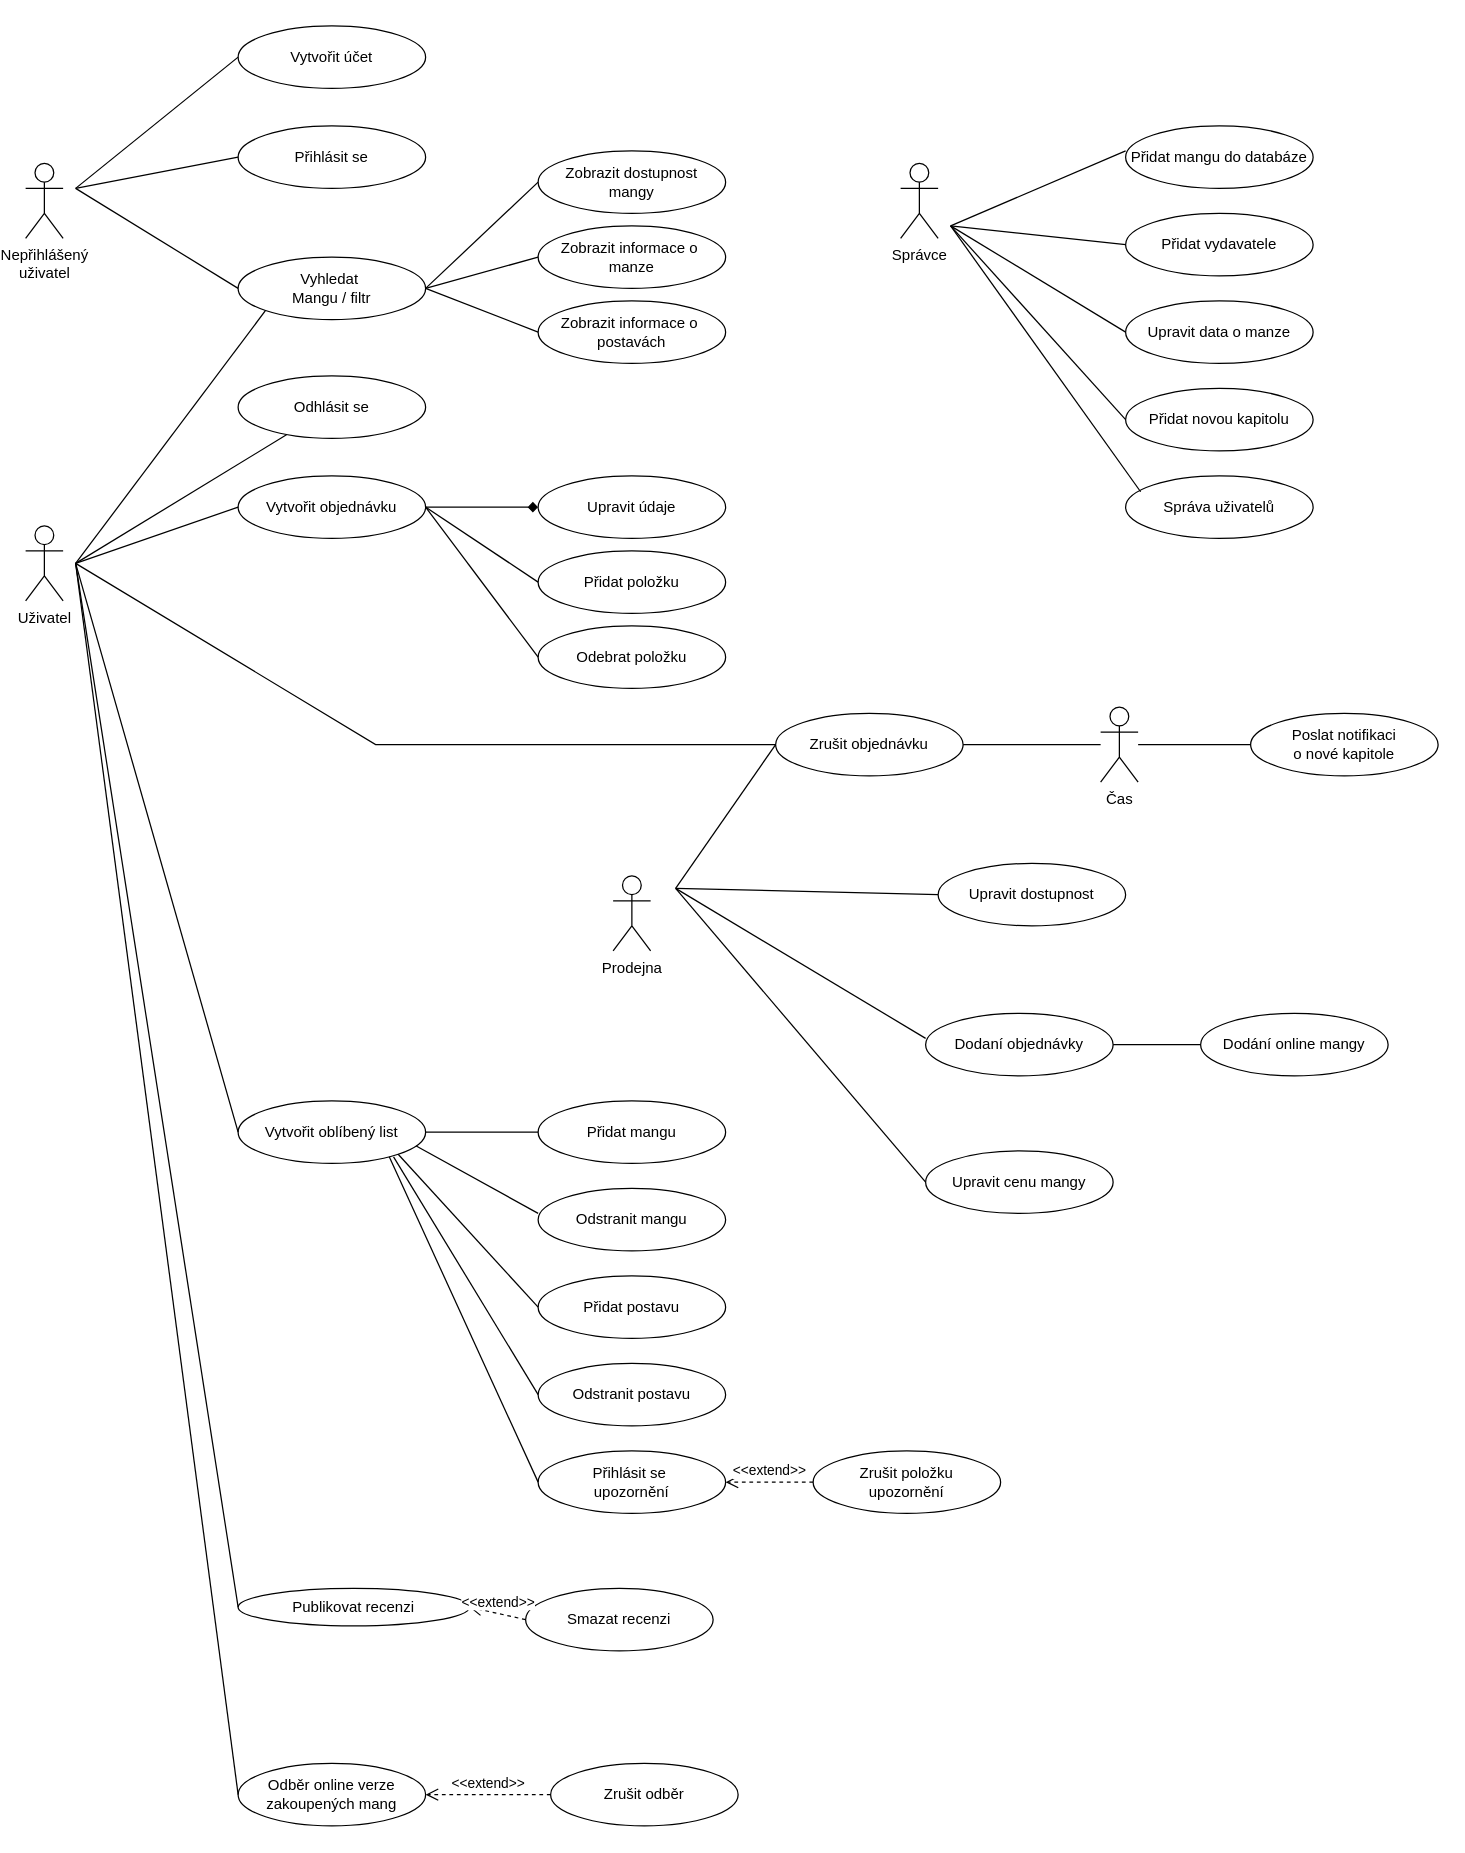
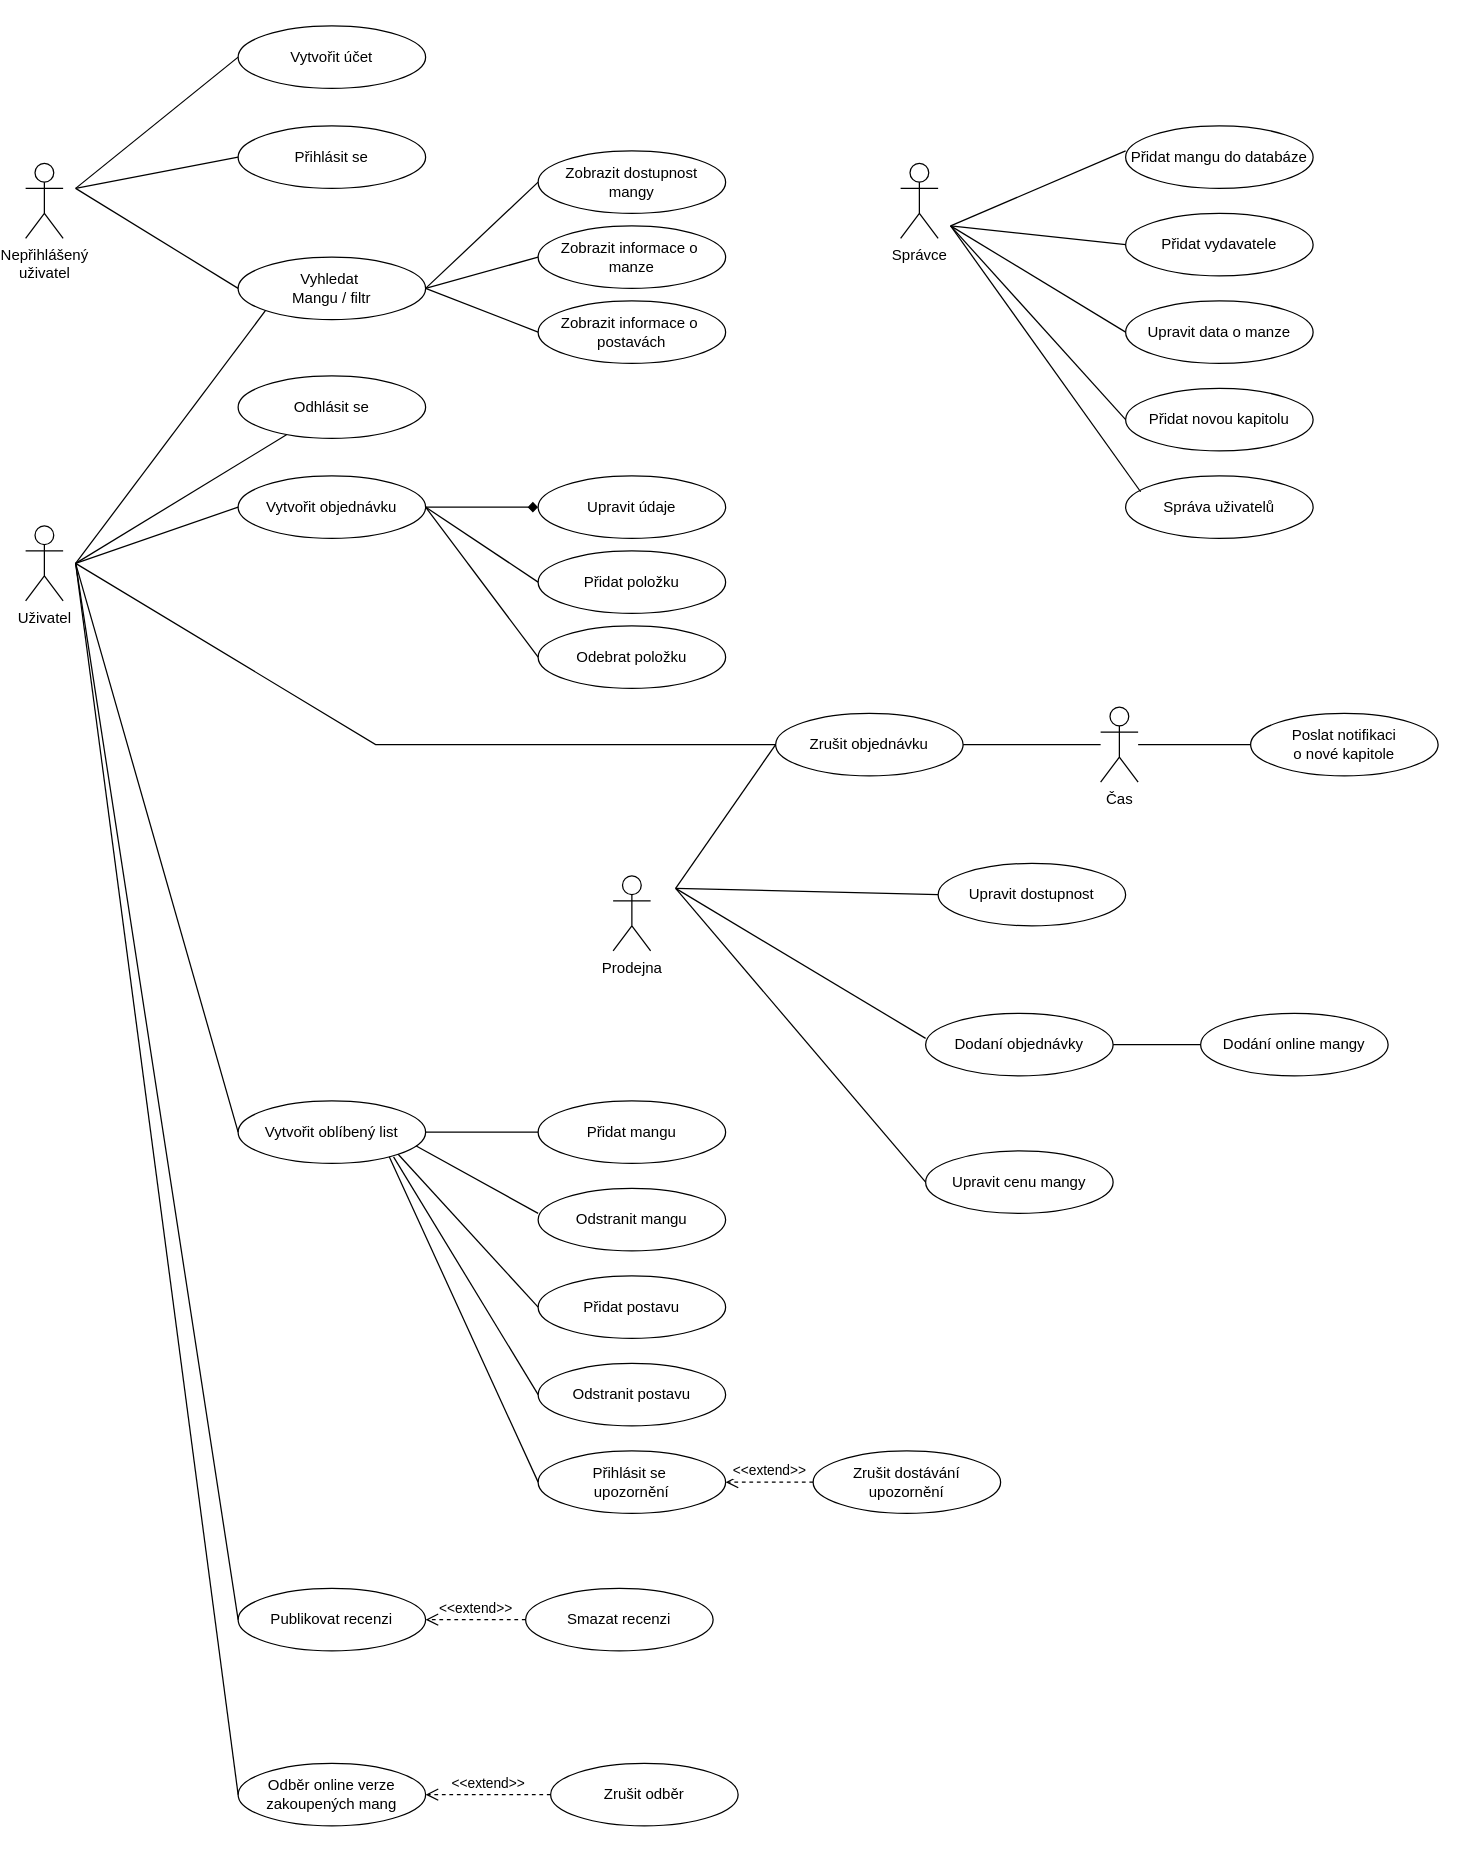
(907, 1482) -> (907, 1482)
(354, 1607) -> (332, 1619)
